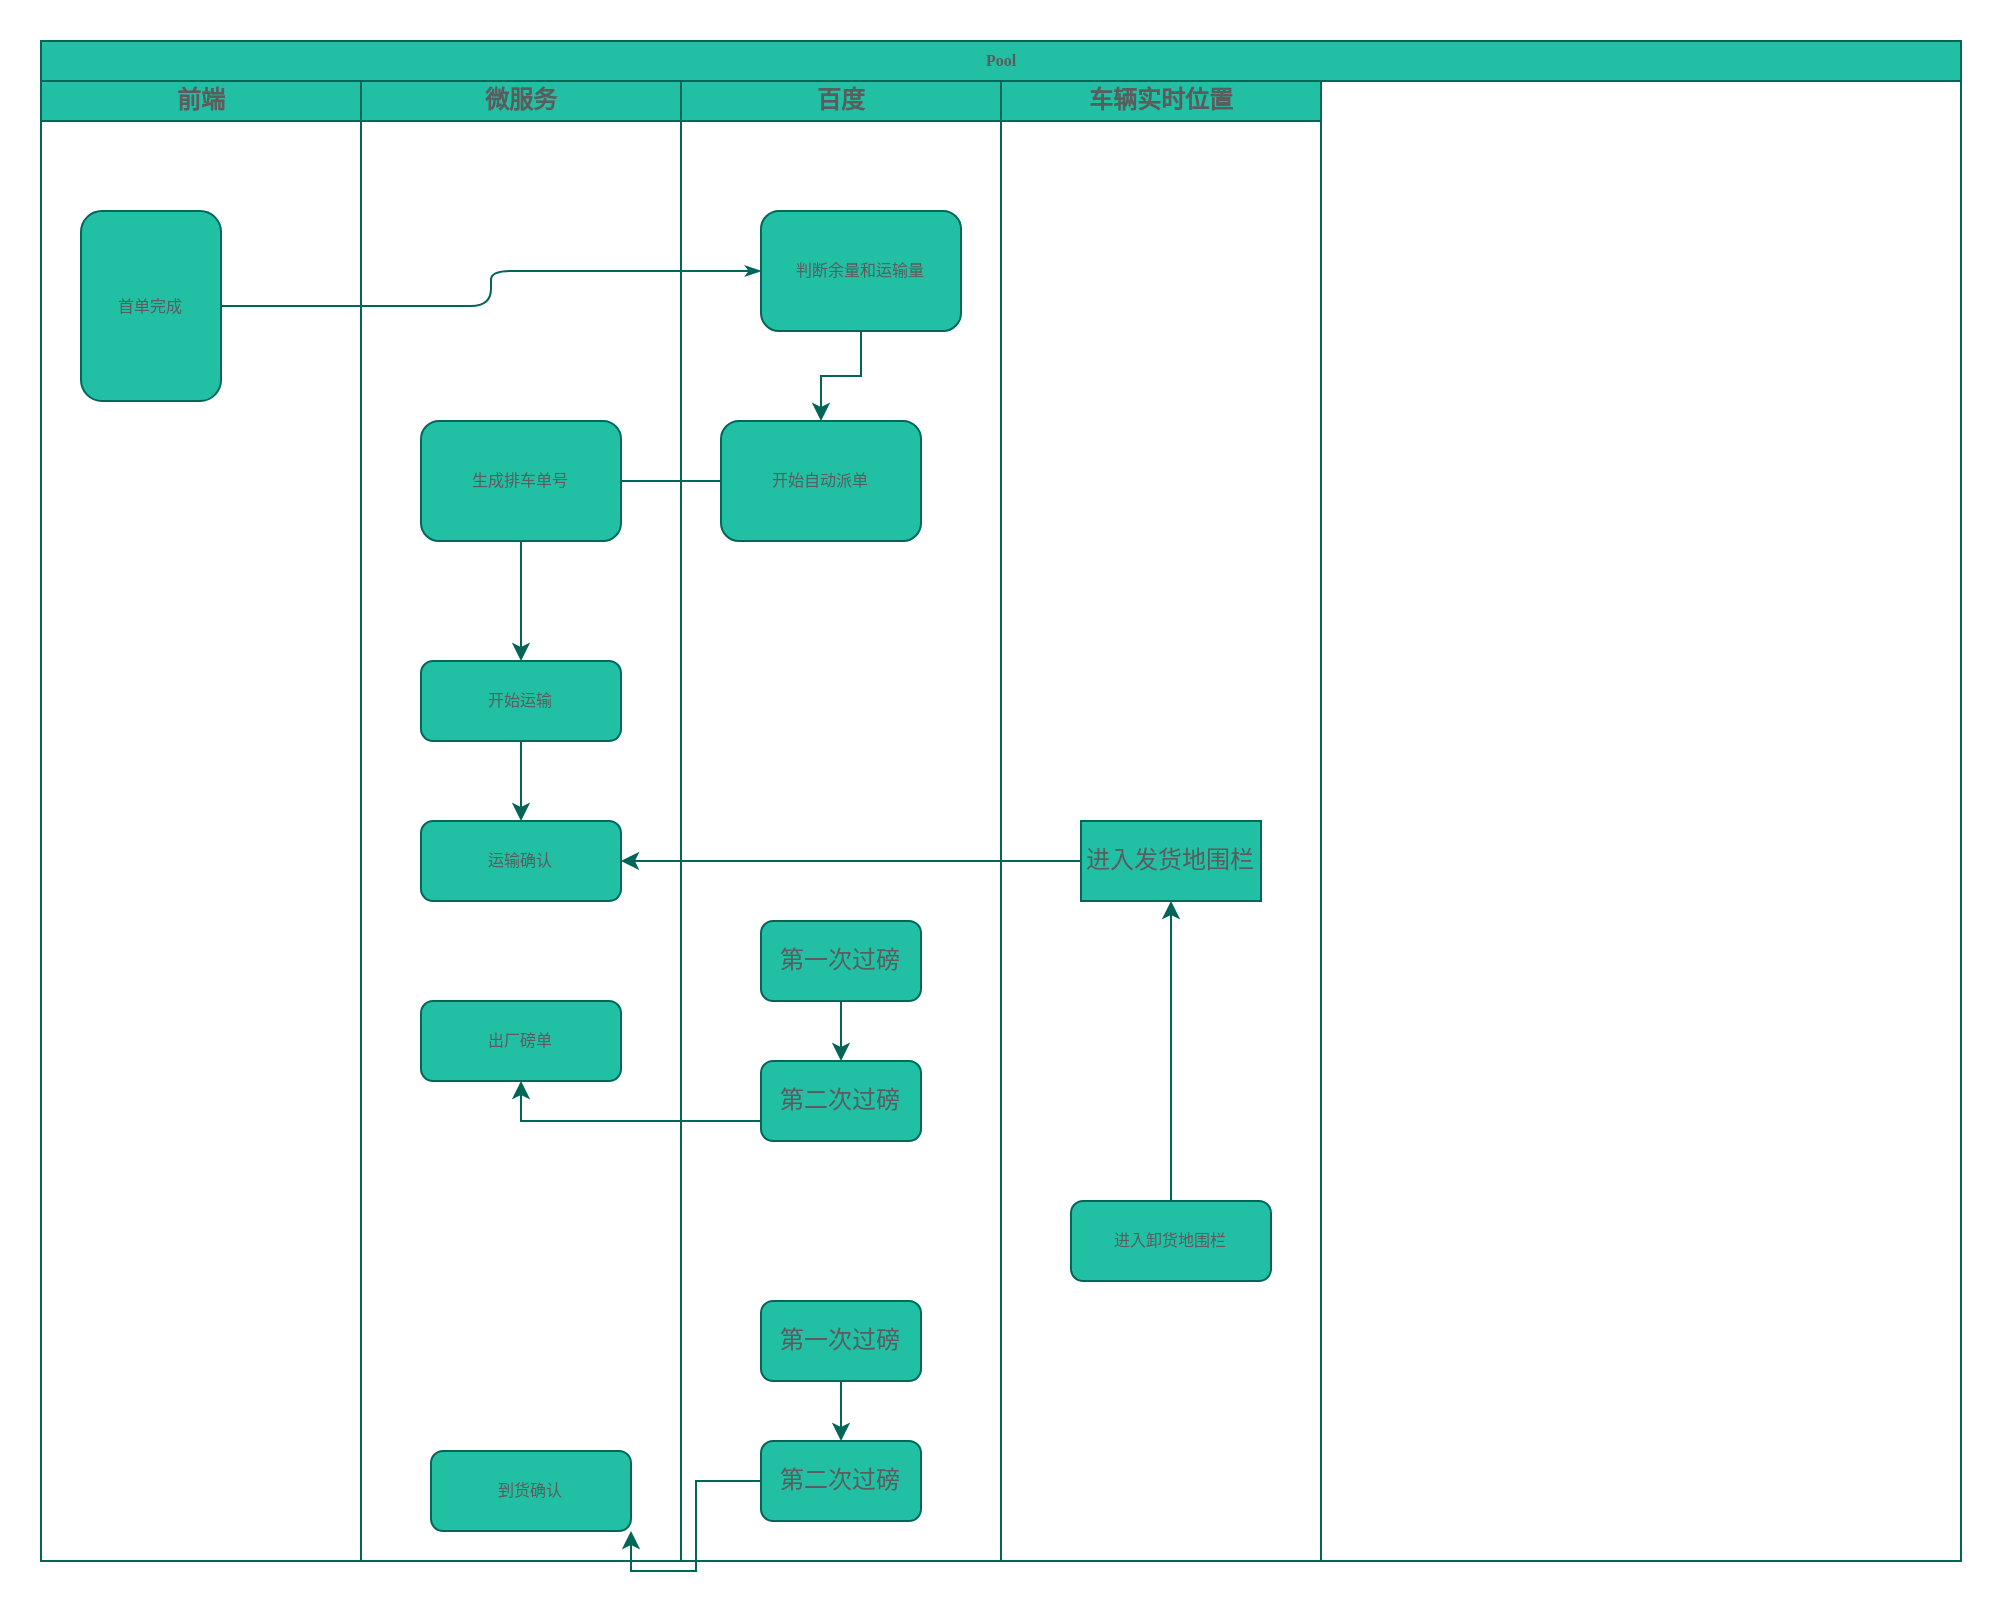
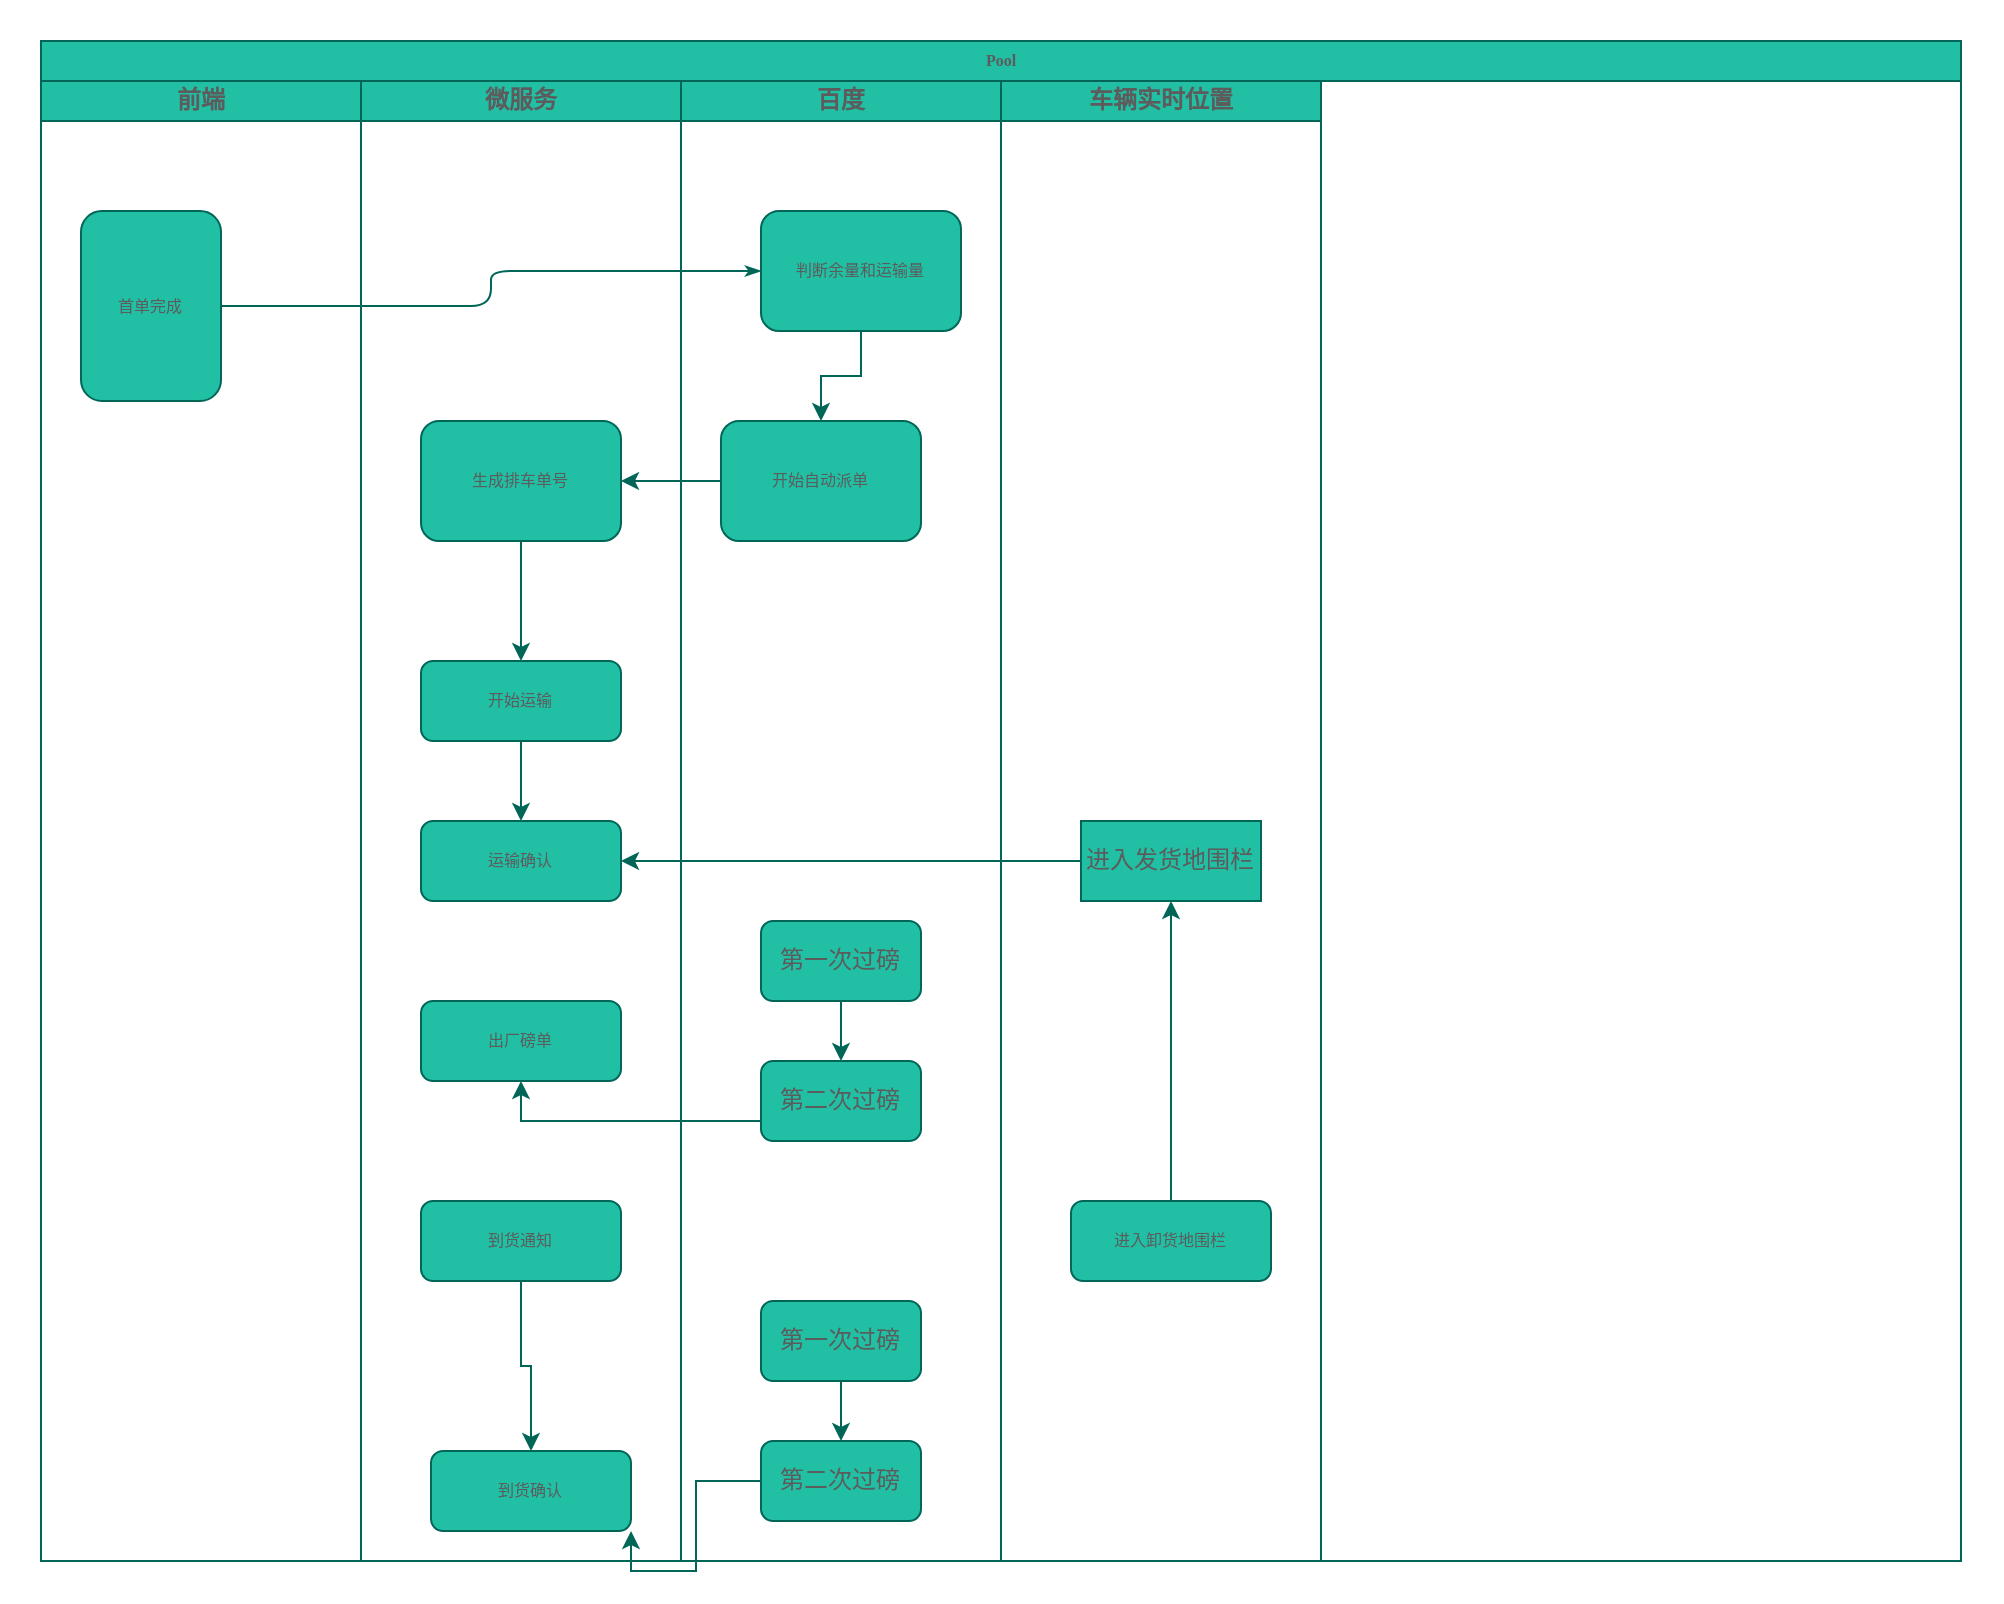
(630, 481) -> (636, 481)
none -> (521, 1241)
none -> (521, 1364)
